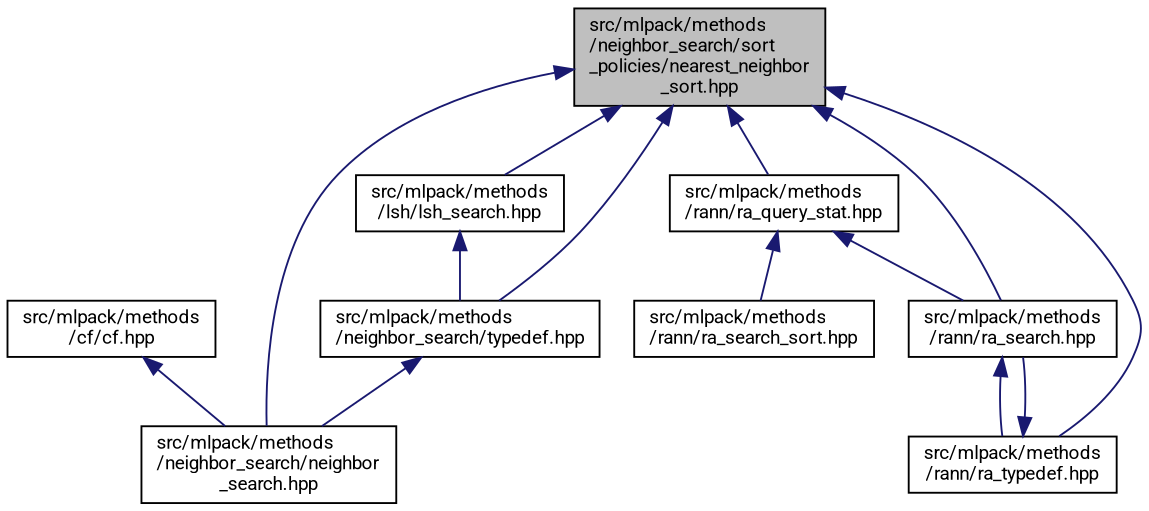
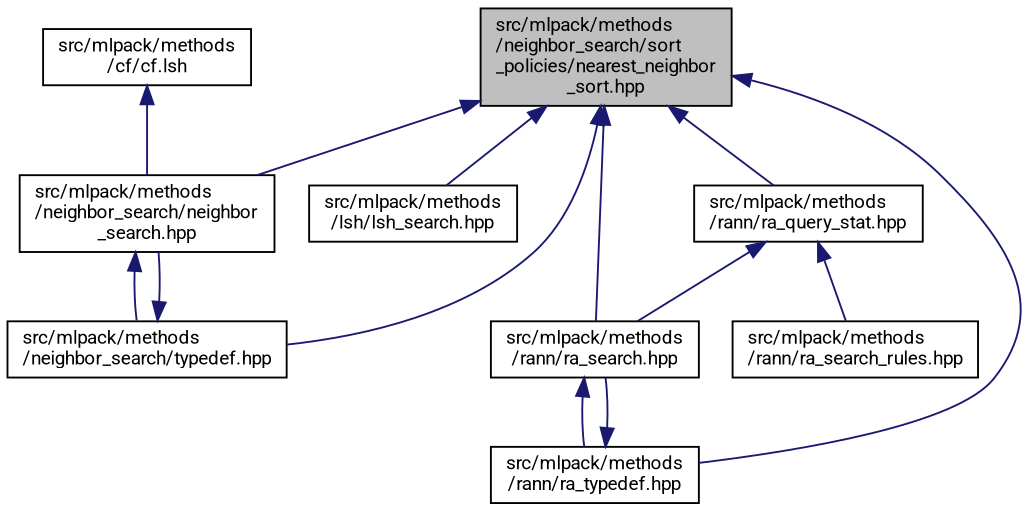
(460, 276) -> (135, 296)
(111, 329) -> (147, 57)
(754, 329) -> (855, 349)
